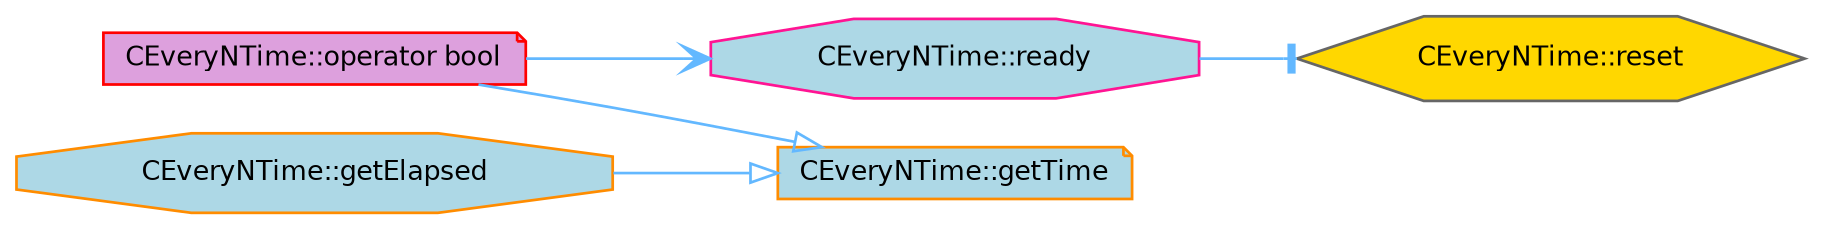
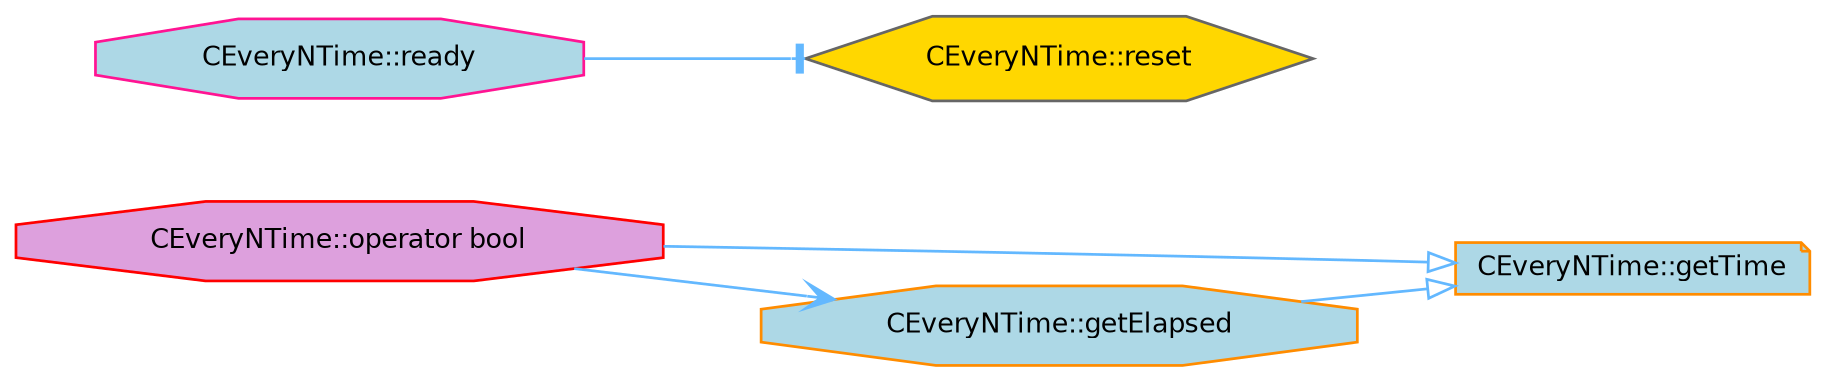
(315, 59) -> (340, 241)
(605, 59) -> (691, 282)
